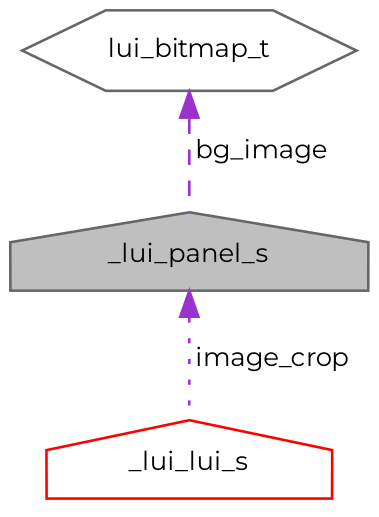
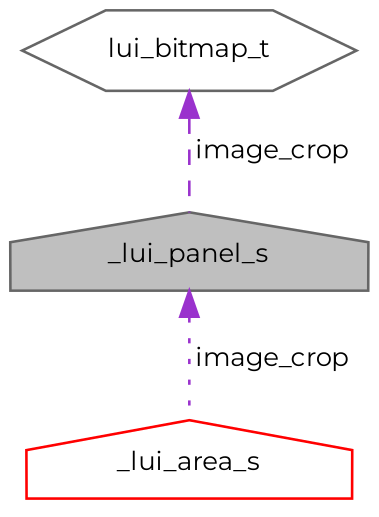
(259, 152) -> (270, 152)
(189, 464) -> (189, 464)
